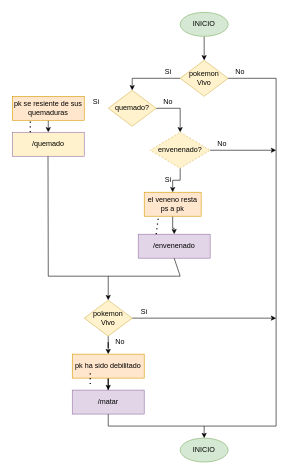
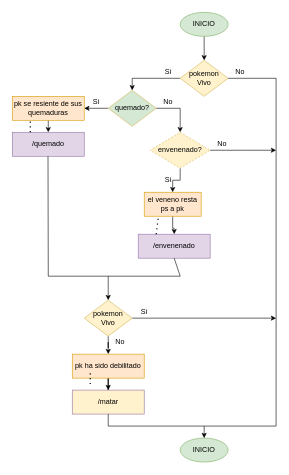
none -> (89, 108)
(132, 108) -> (132, 108)
(48, 144) -> (48, 144)
(108, 402) -> (108, 402)
